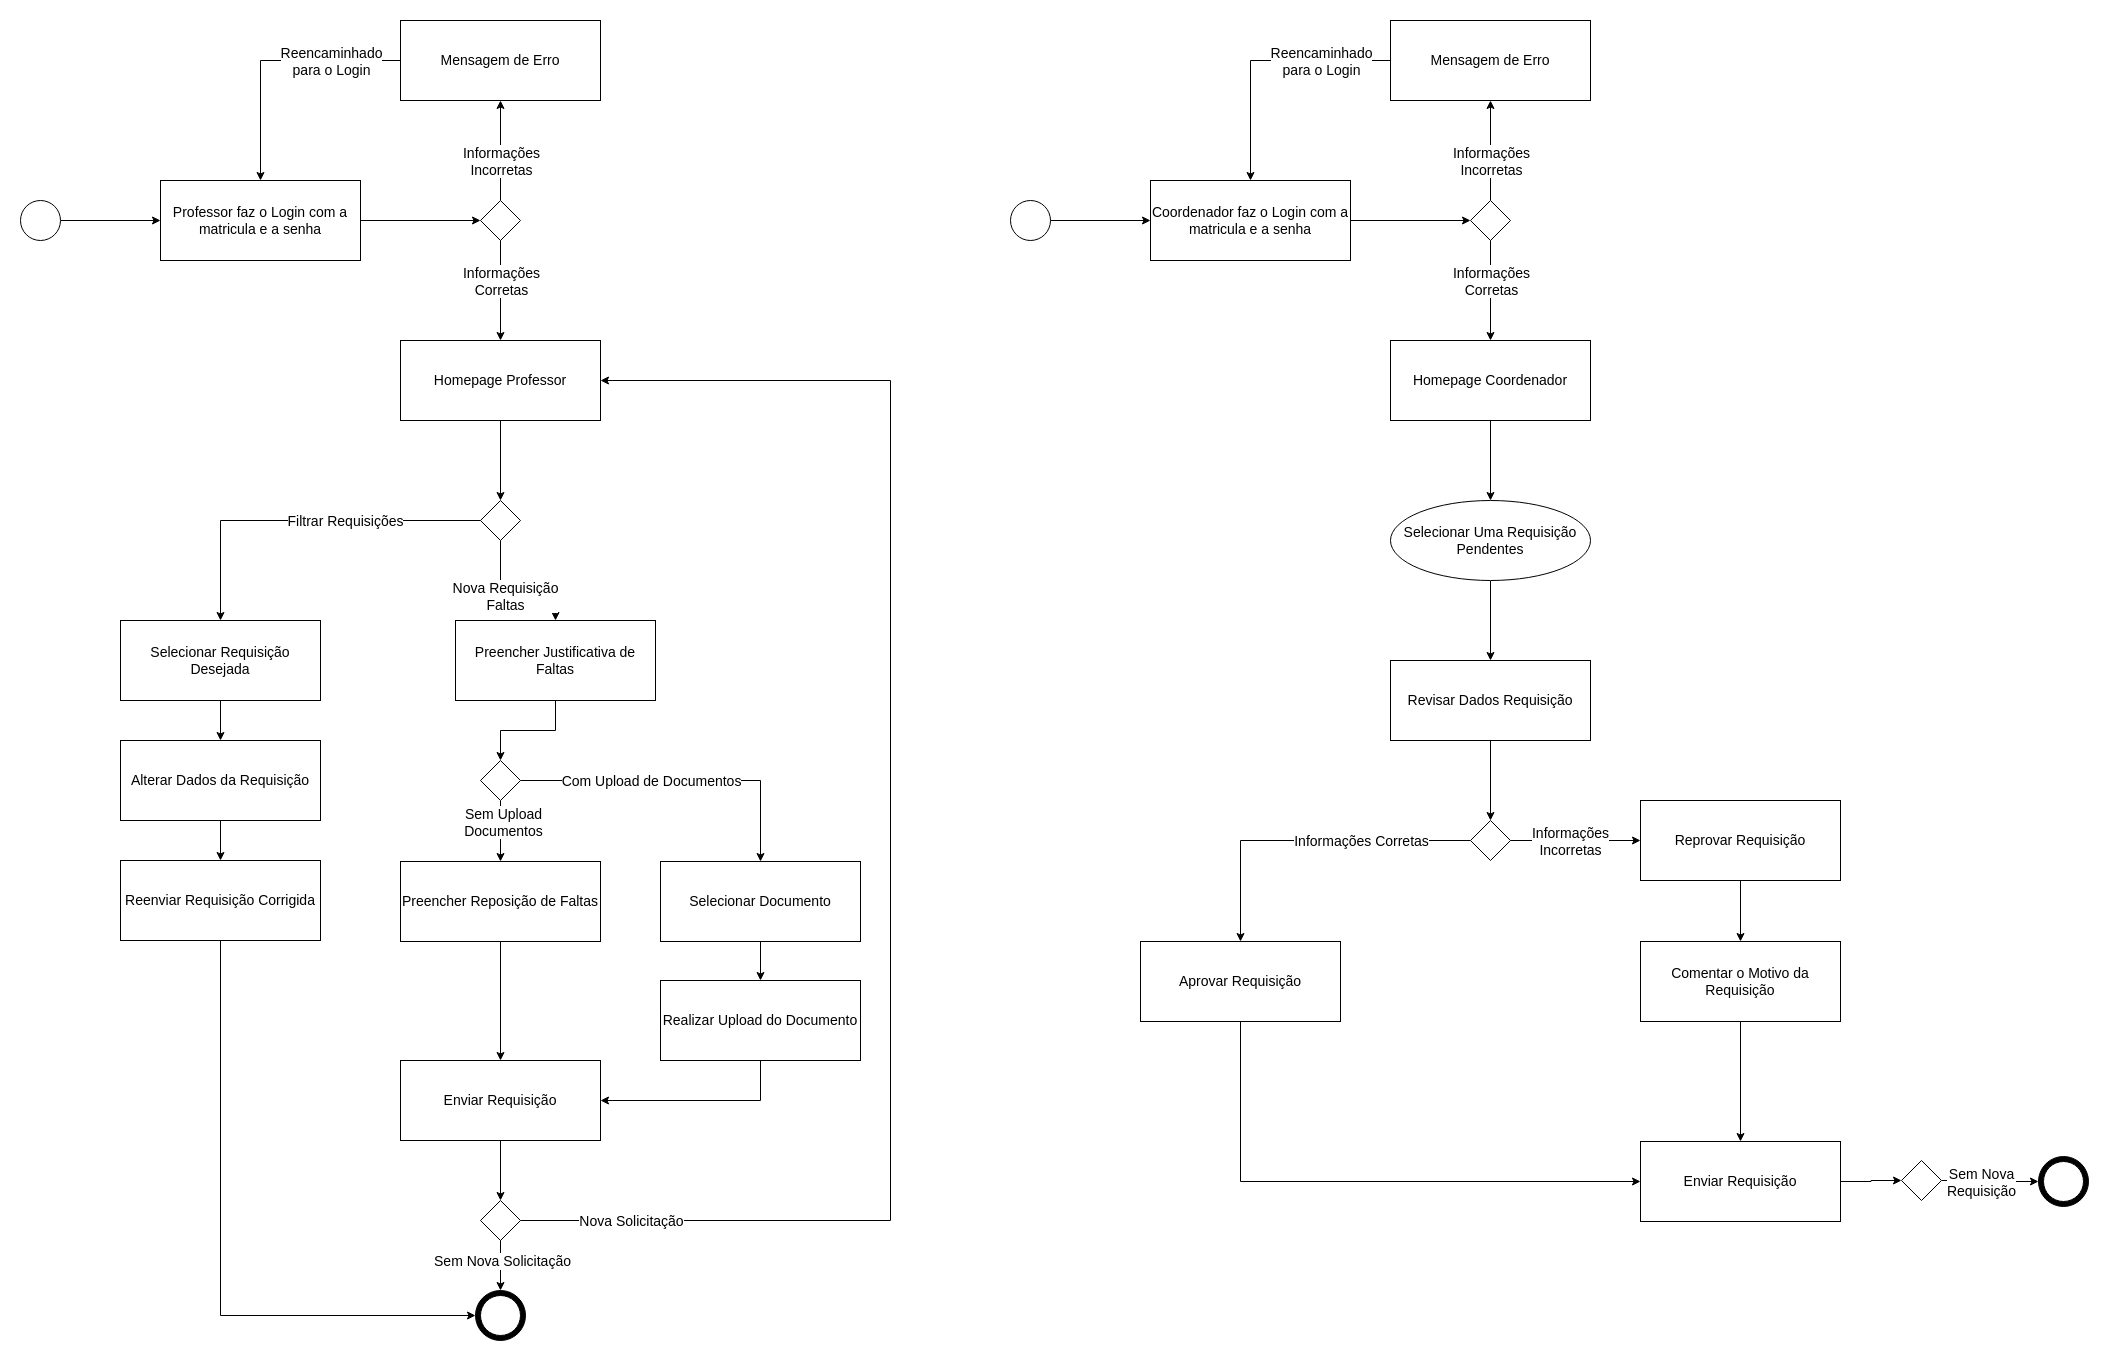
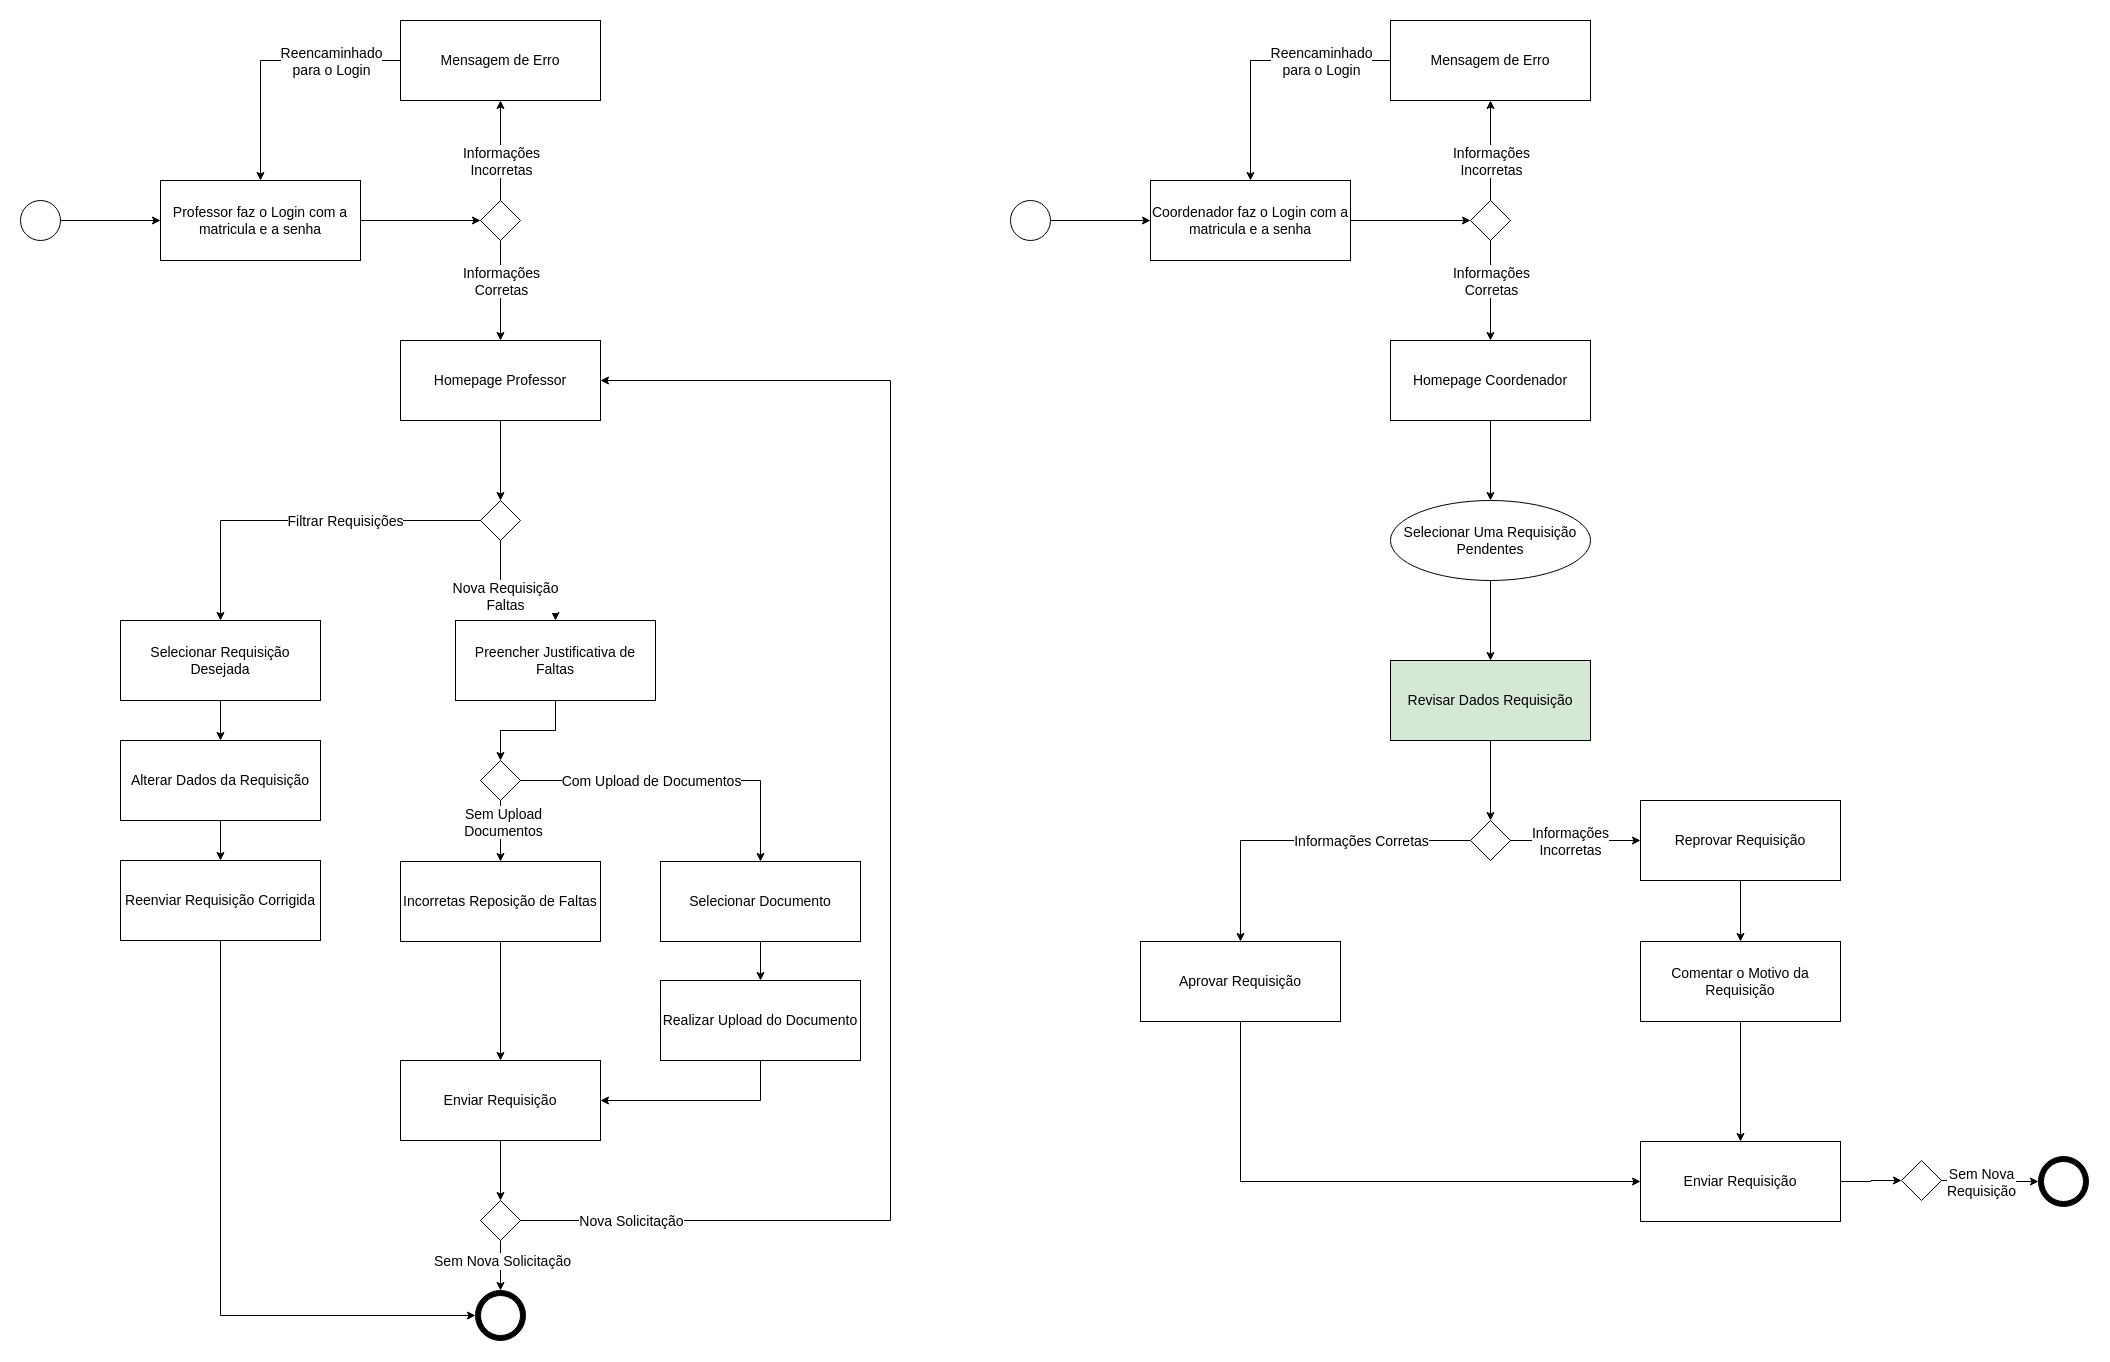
(1491, 701) -> (1491, 701)
(501, 902) -> (501, 902)
